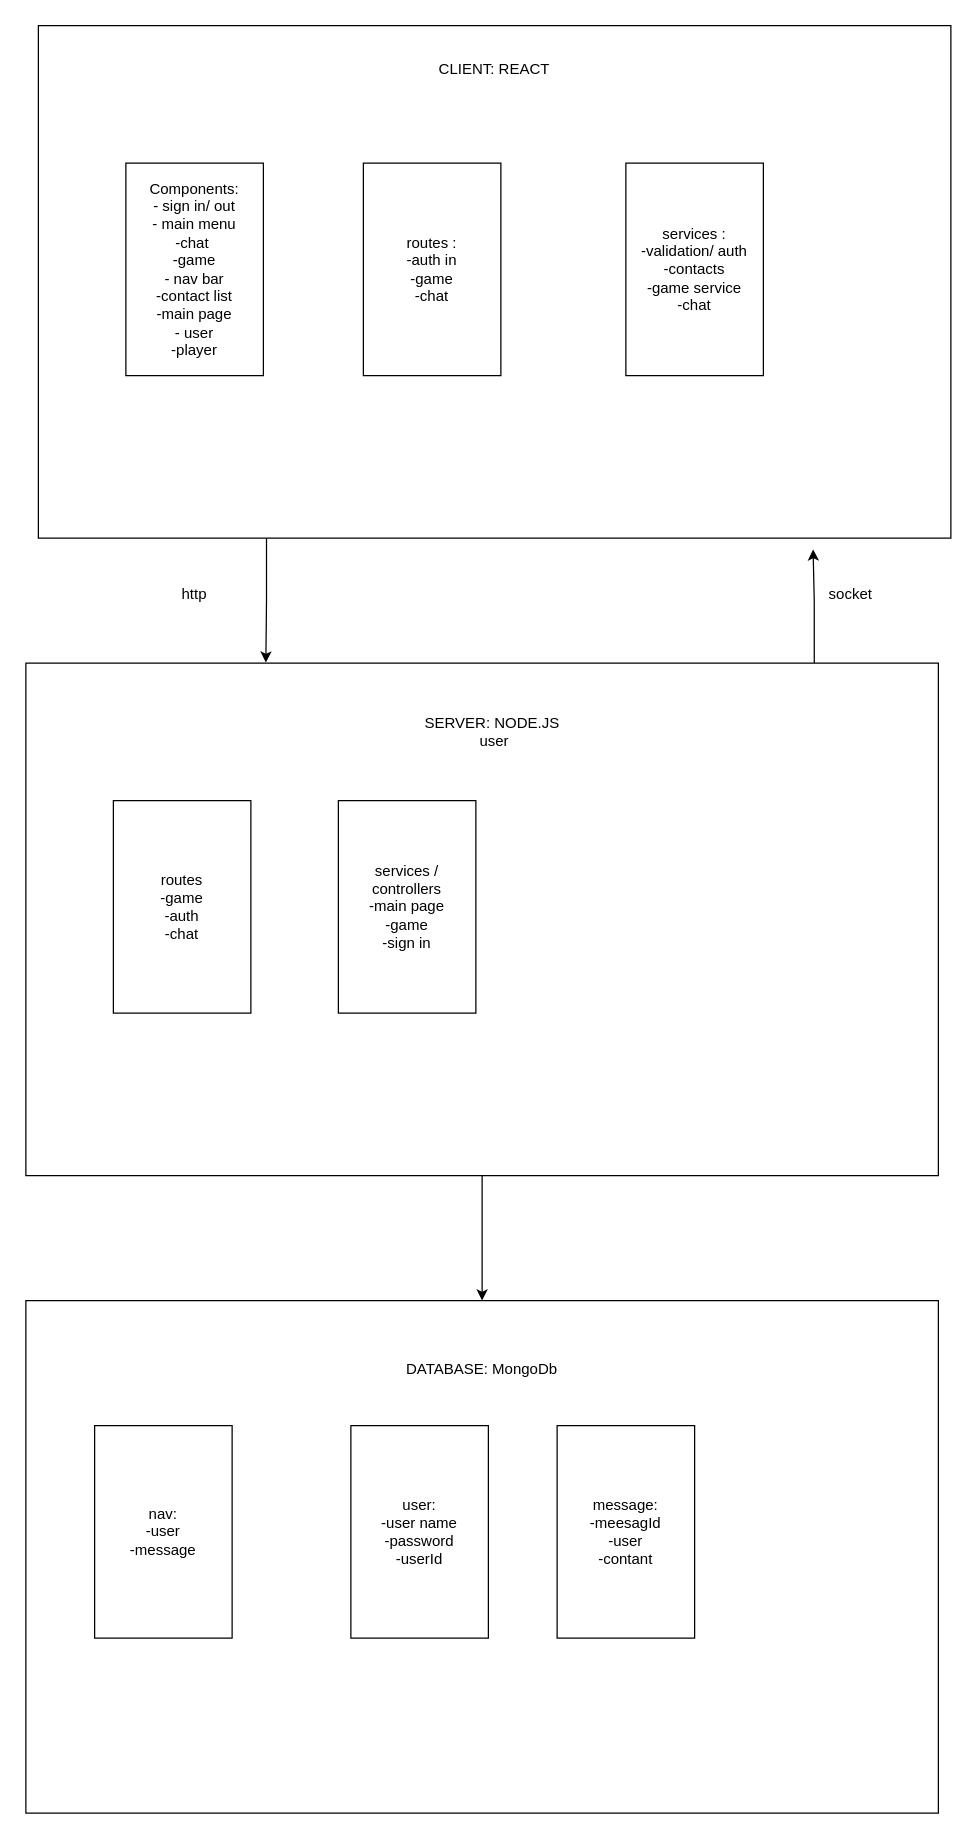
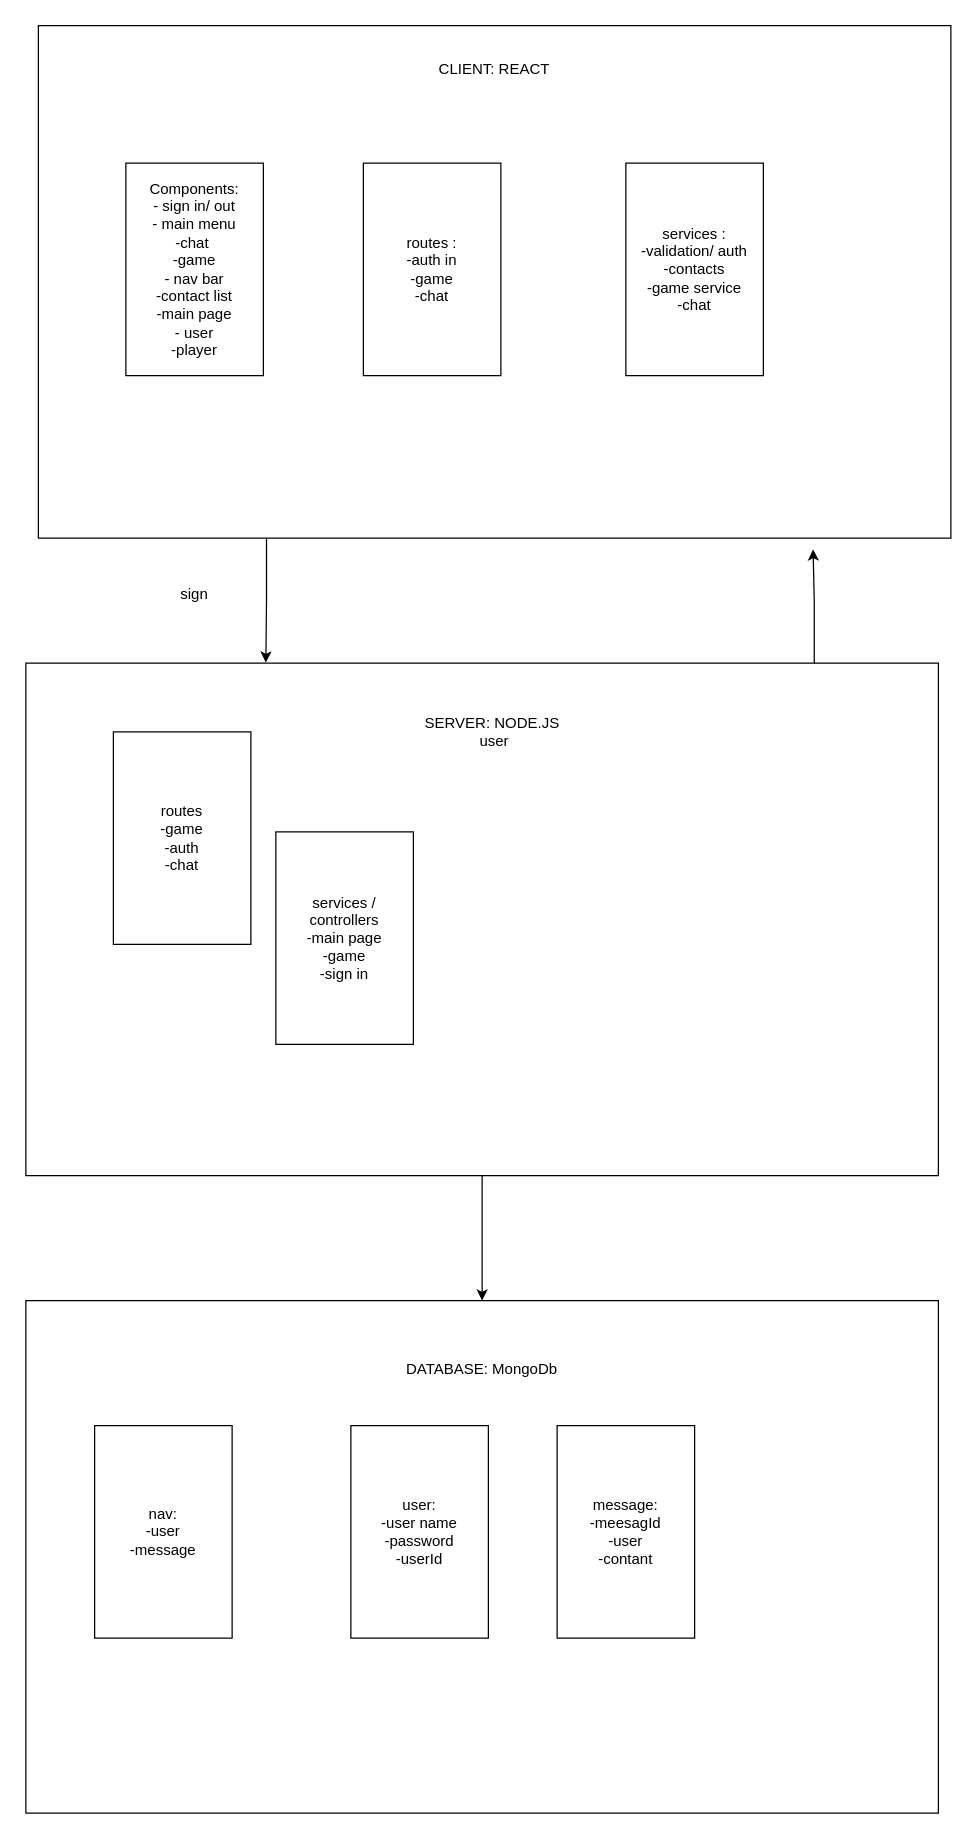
(194, 594) -> (194, 594)
(851, 594) -> none
(182, 907) -> (182, 838)
(407, 907) -> (344, 938)
